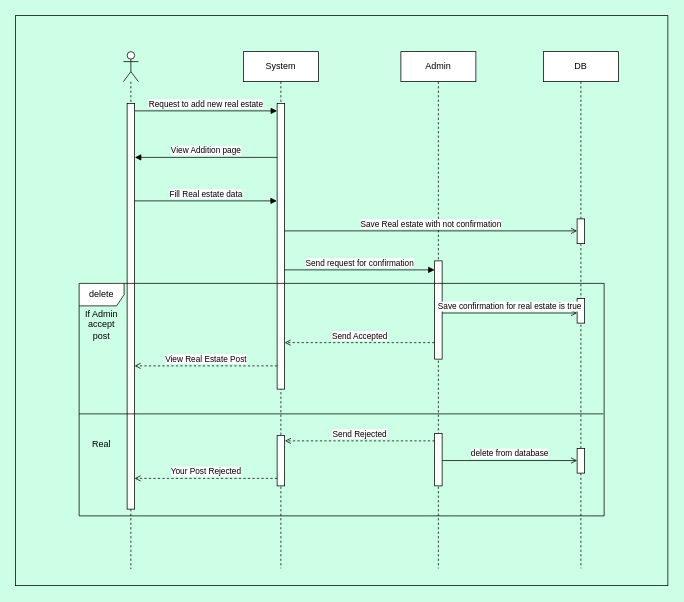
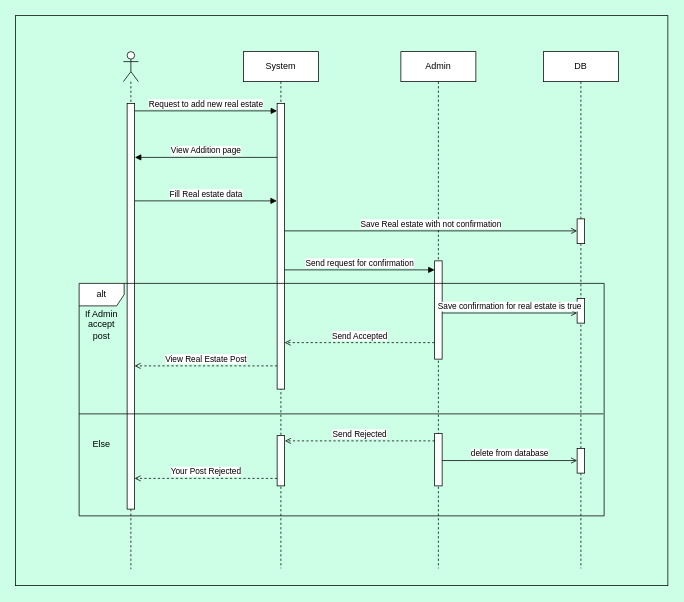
(102, 294) -> (102, 294)
(102, 444) -> (102, 444)
